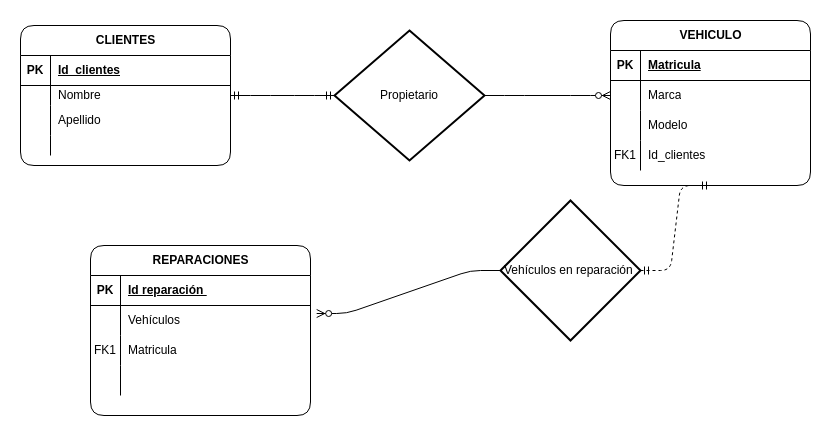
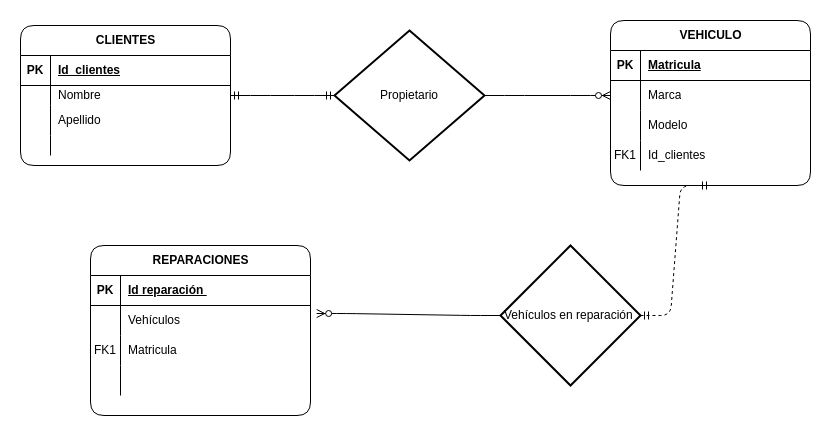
(571, 271) -> (571, 316)
